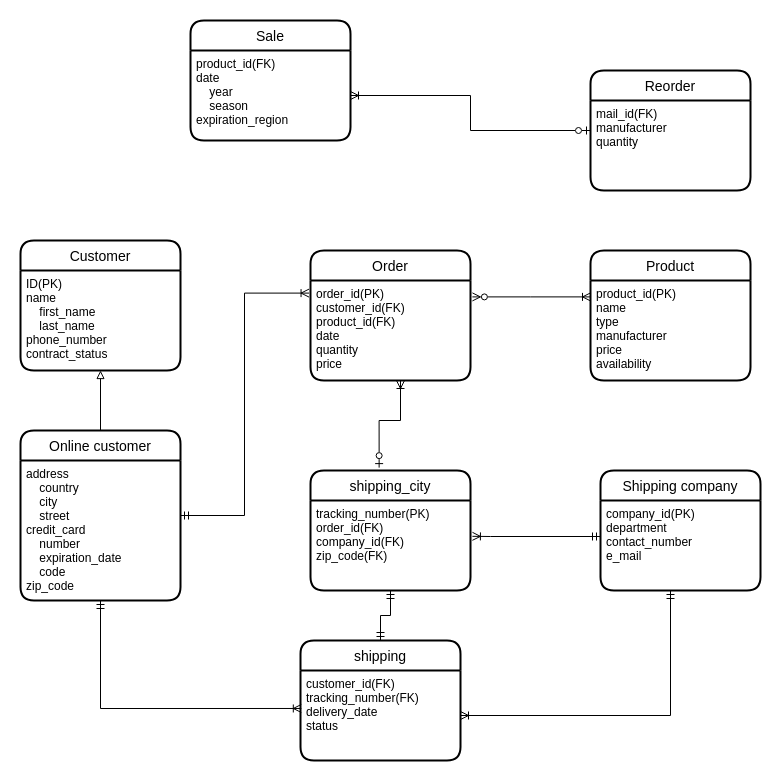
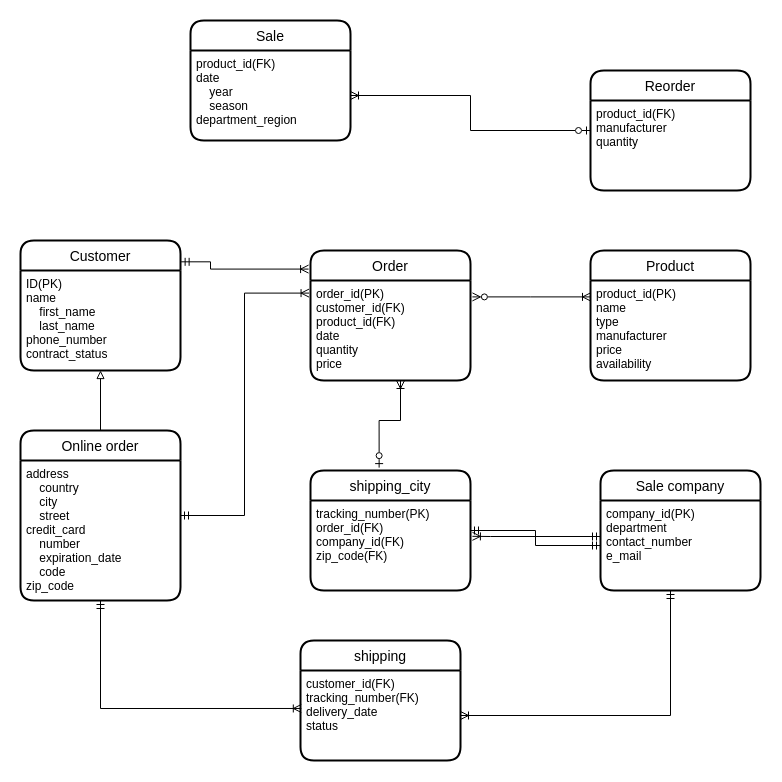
(241, 64) -> (241, 64)
(628, 114) -> (641, 114)
none -> (242, 269)
(100, 446) -> (100, 446)
(680, 486) -> (680, 486)
(386, 616) -> (536, 538)
